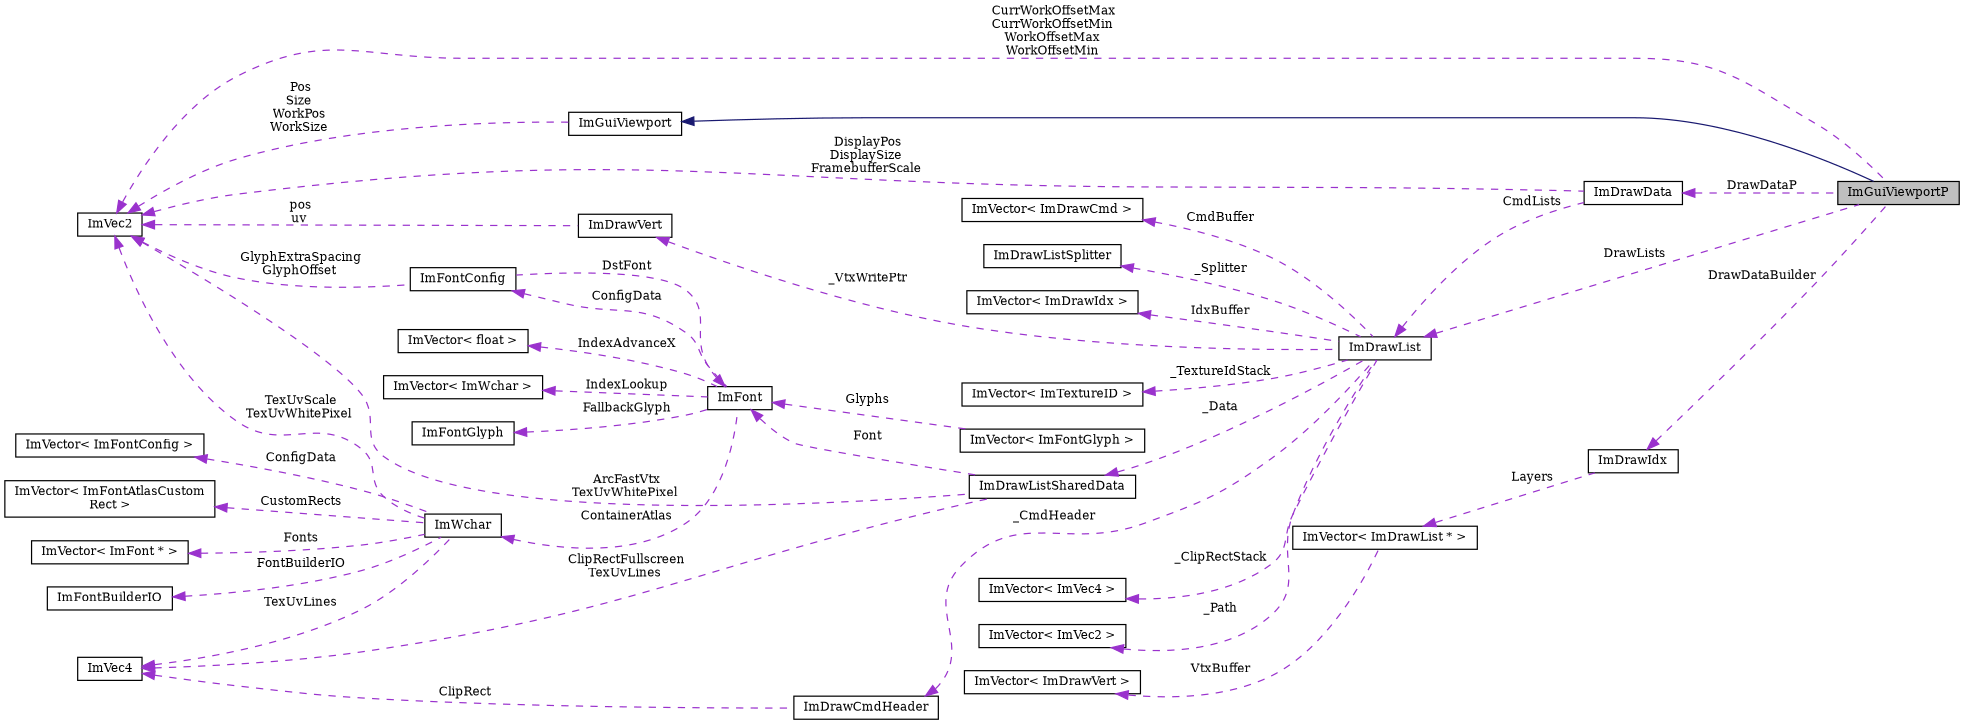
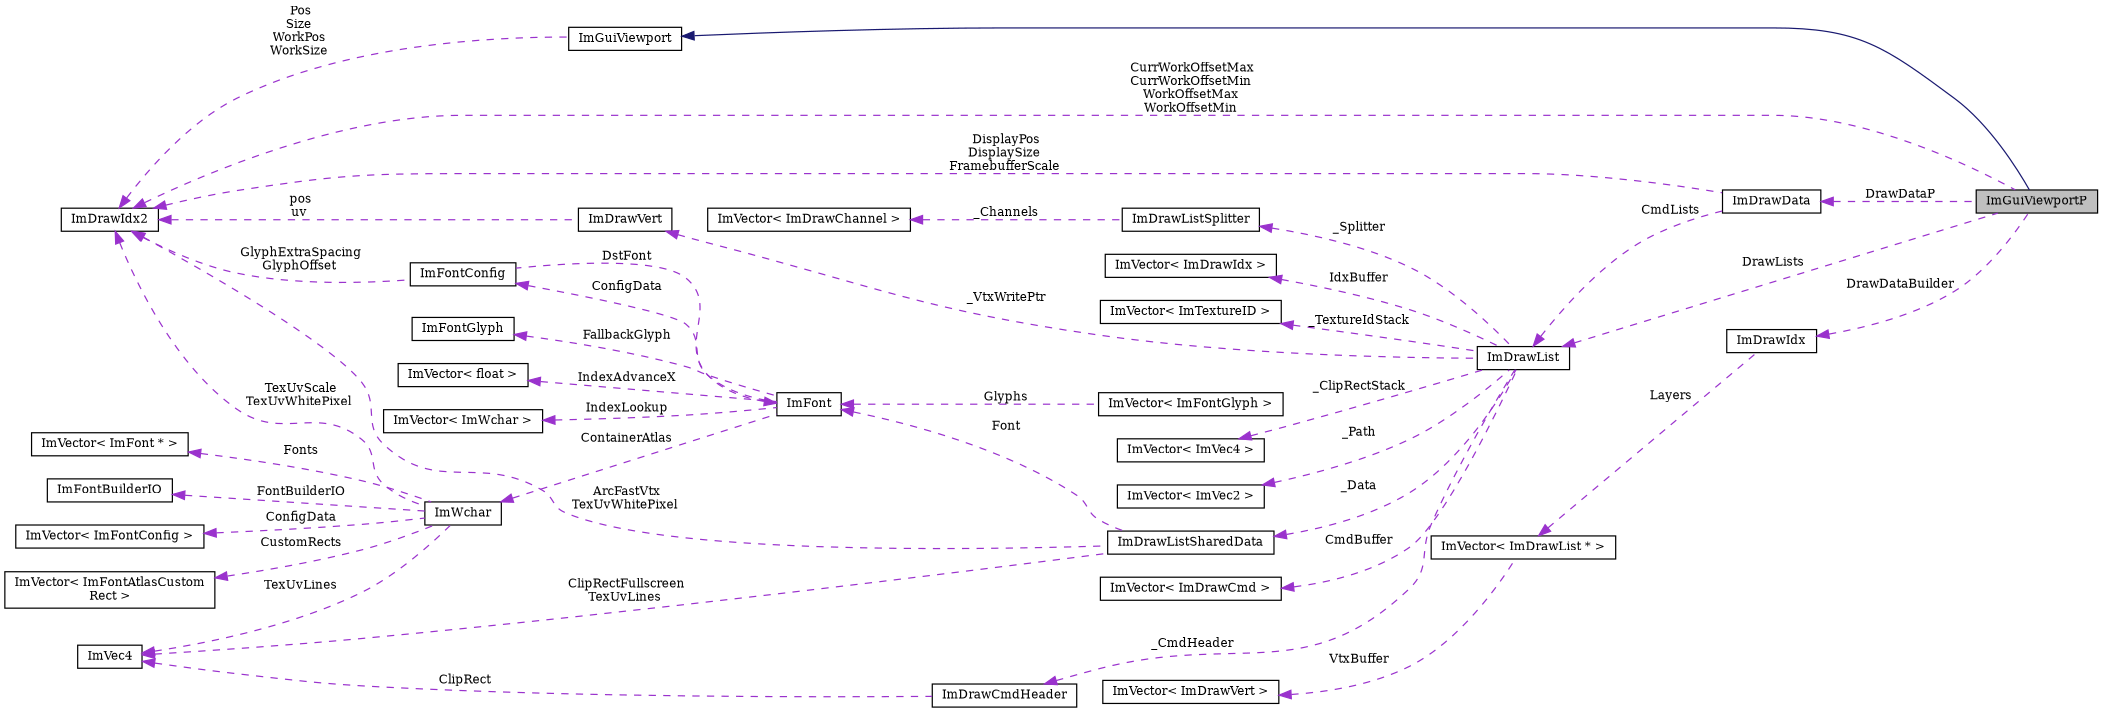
none -> (809, 220)
(110, 225) -> (110, 220)
